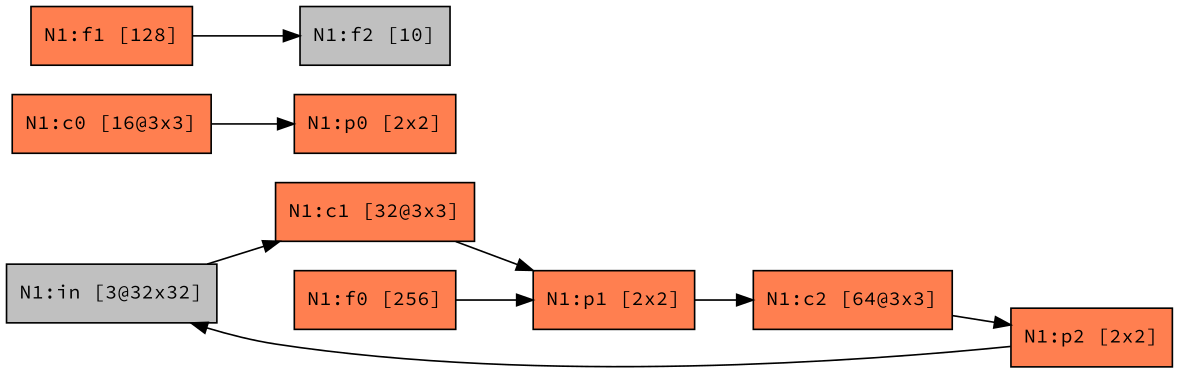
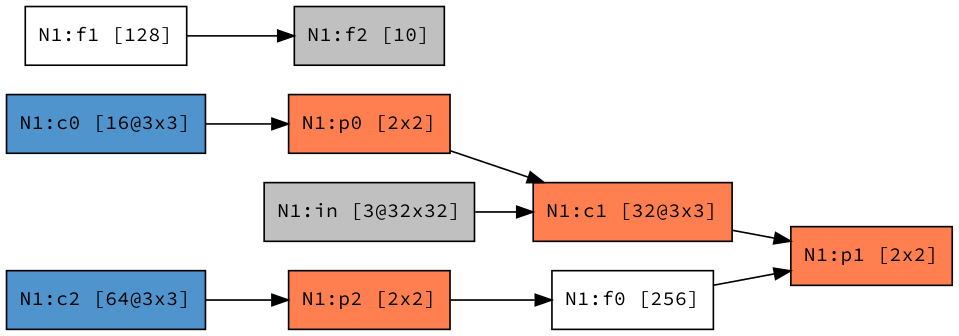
(112, 36) -> (106, 36)
(112, 124) -> (106, 124)
none -> (489, 164)
(375, 300) -> (633, 300)
(716, 300) -> none
(853, 300) -> (106, 300)
(608, 366) -> (493, 300)
